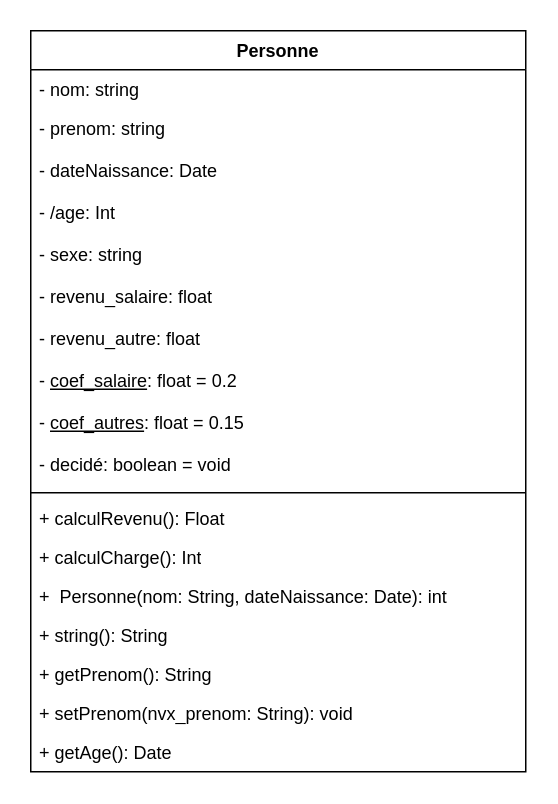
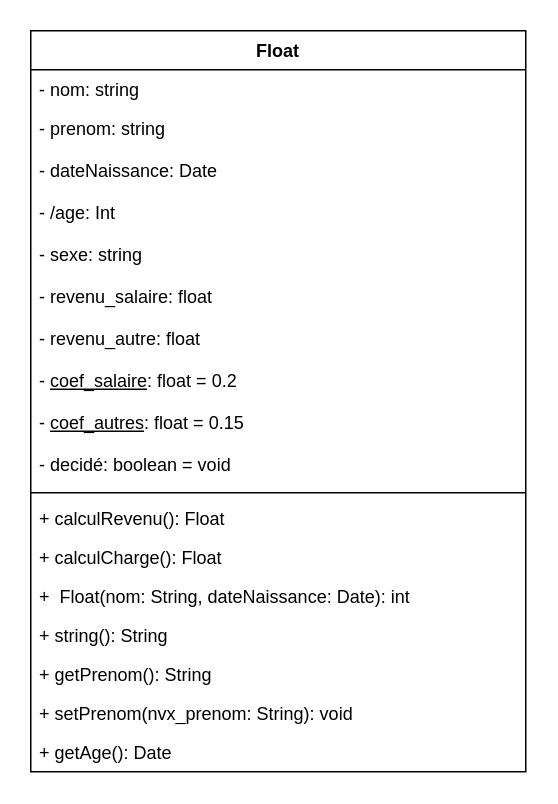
(278, 52) -> (278, 52)
(134, 559) -> (142, 559)
(264, 598) -> (246, 598)
